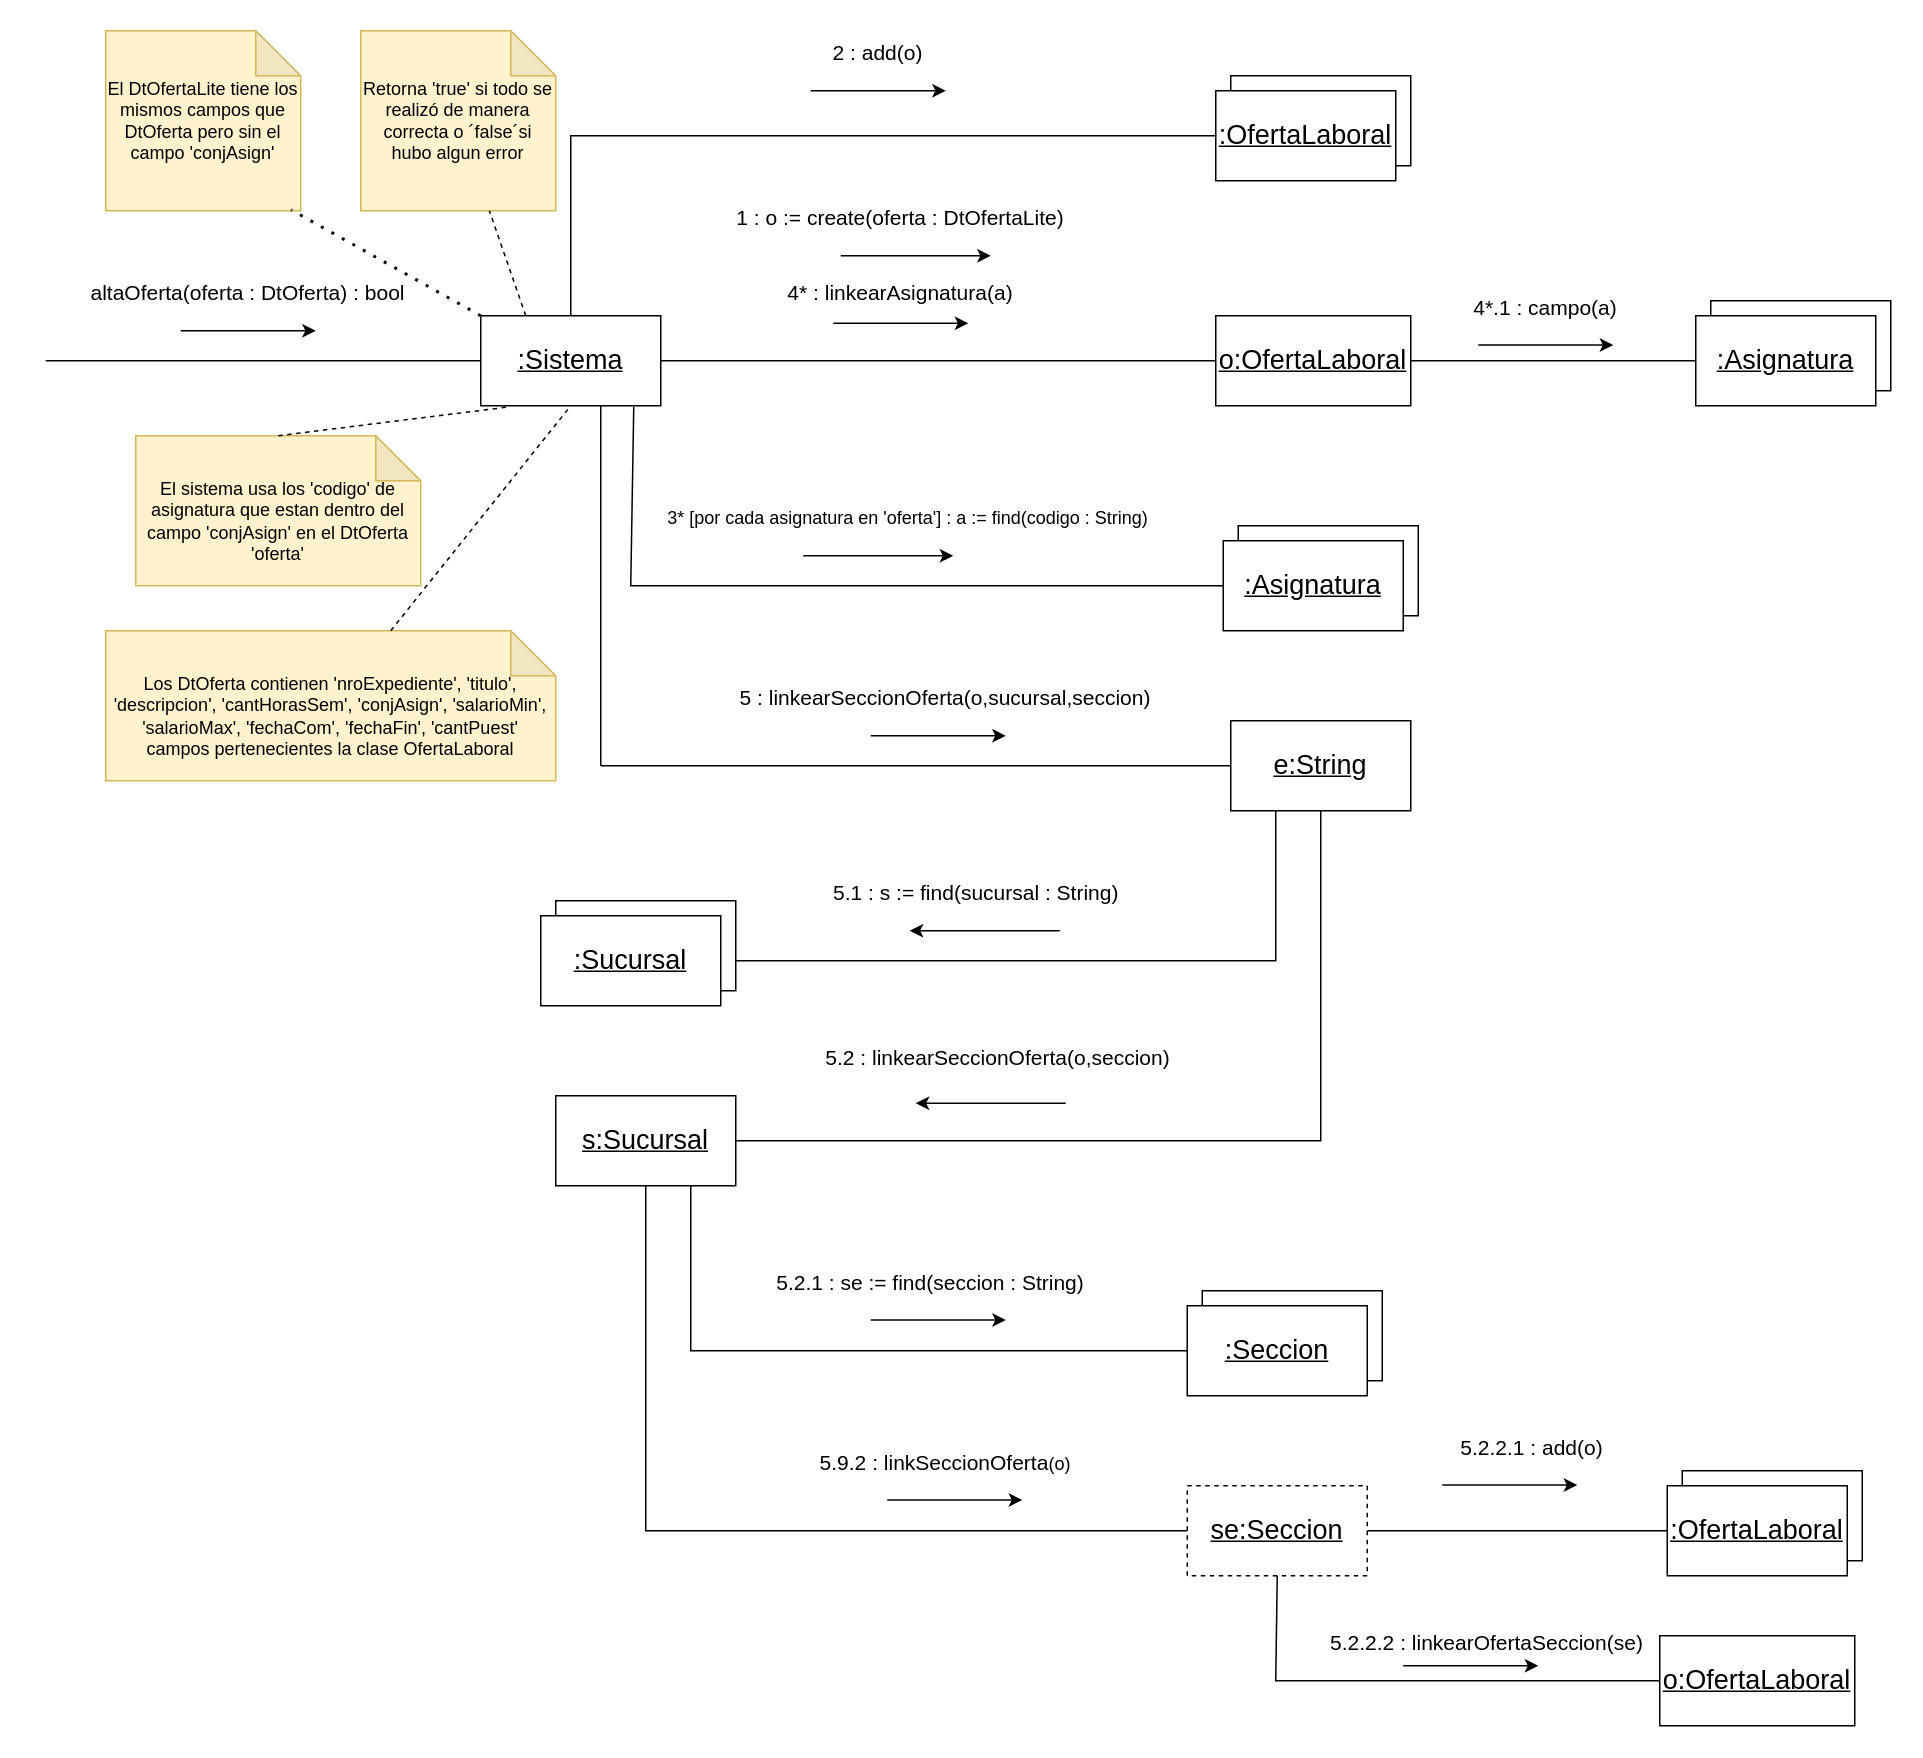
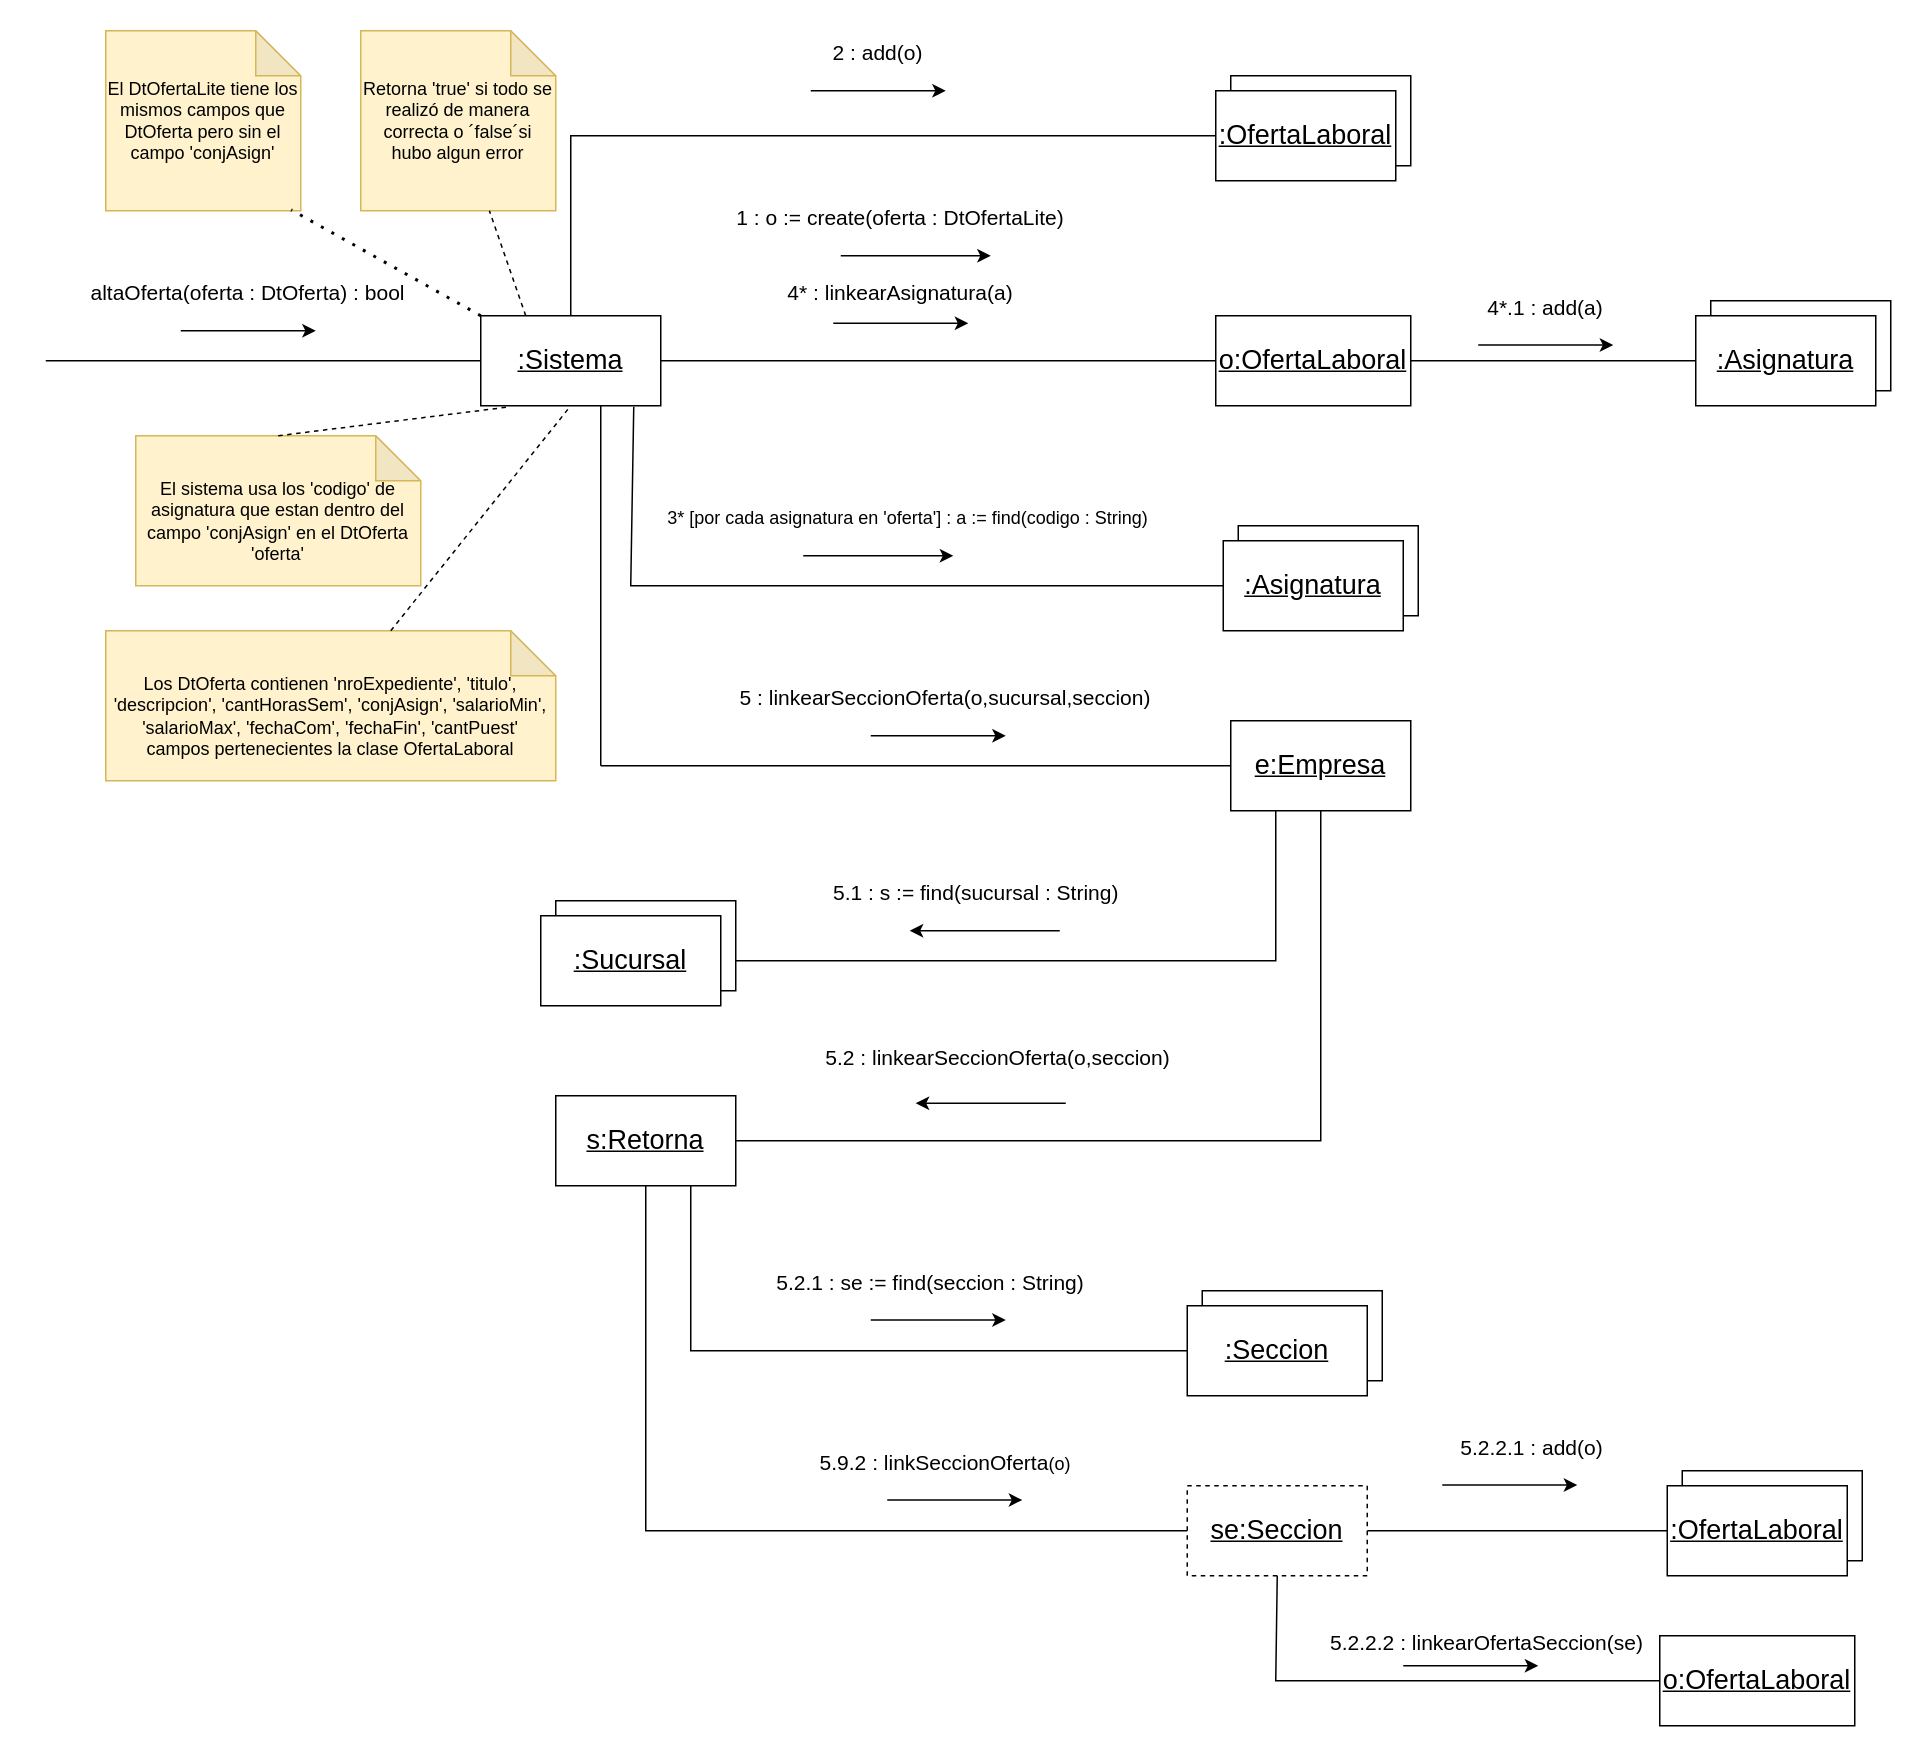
(1546, 308) -> (1546, 308)
(1321, 766) -> (1321, 766)
(646, 1141) -> (646, 1141)
